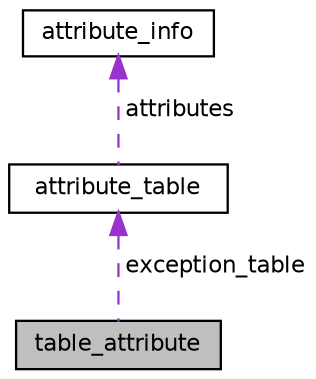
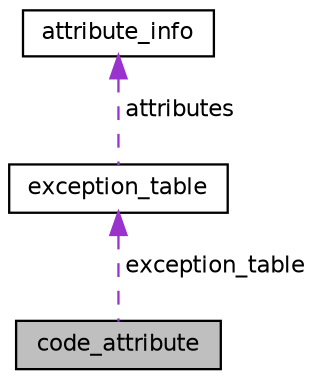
(118, 189) -> (118, 189)
(118, 345) -> (118, 345)
